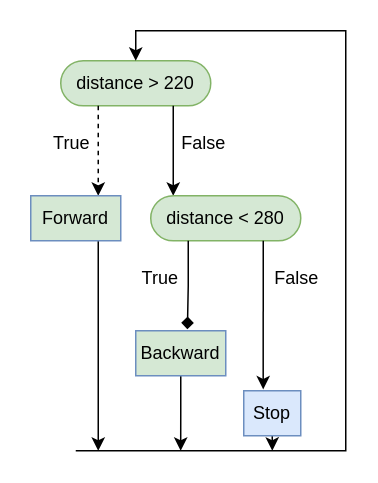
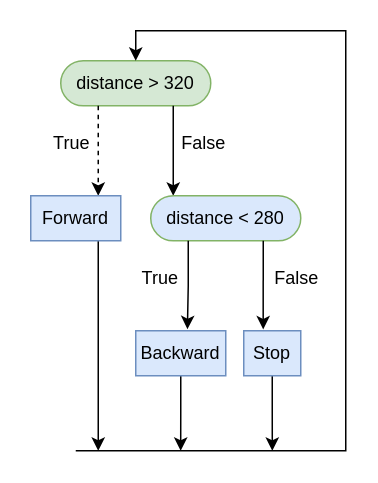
(136, 83) -> (136, 83)
(76, 218) -> (76, 218)
(226, 218) -> (226, 218)
(188, 316) -> (188, 318)
(181, 353) -> (181, 353)
(272, 413) -> (272, 353)
